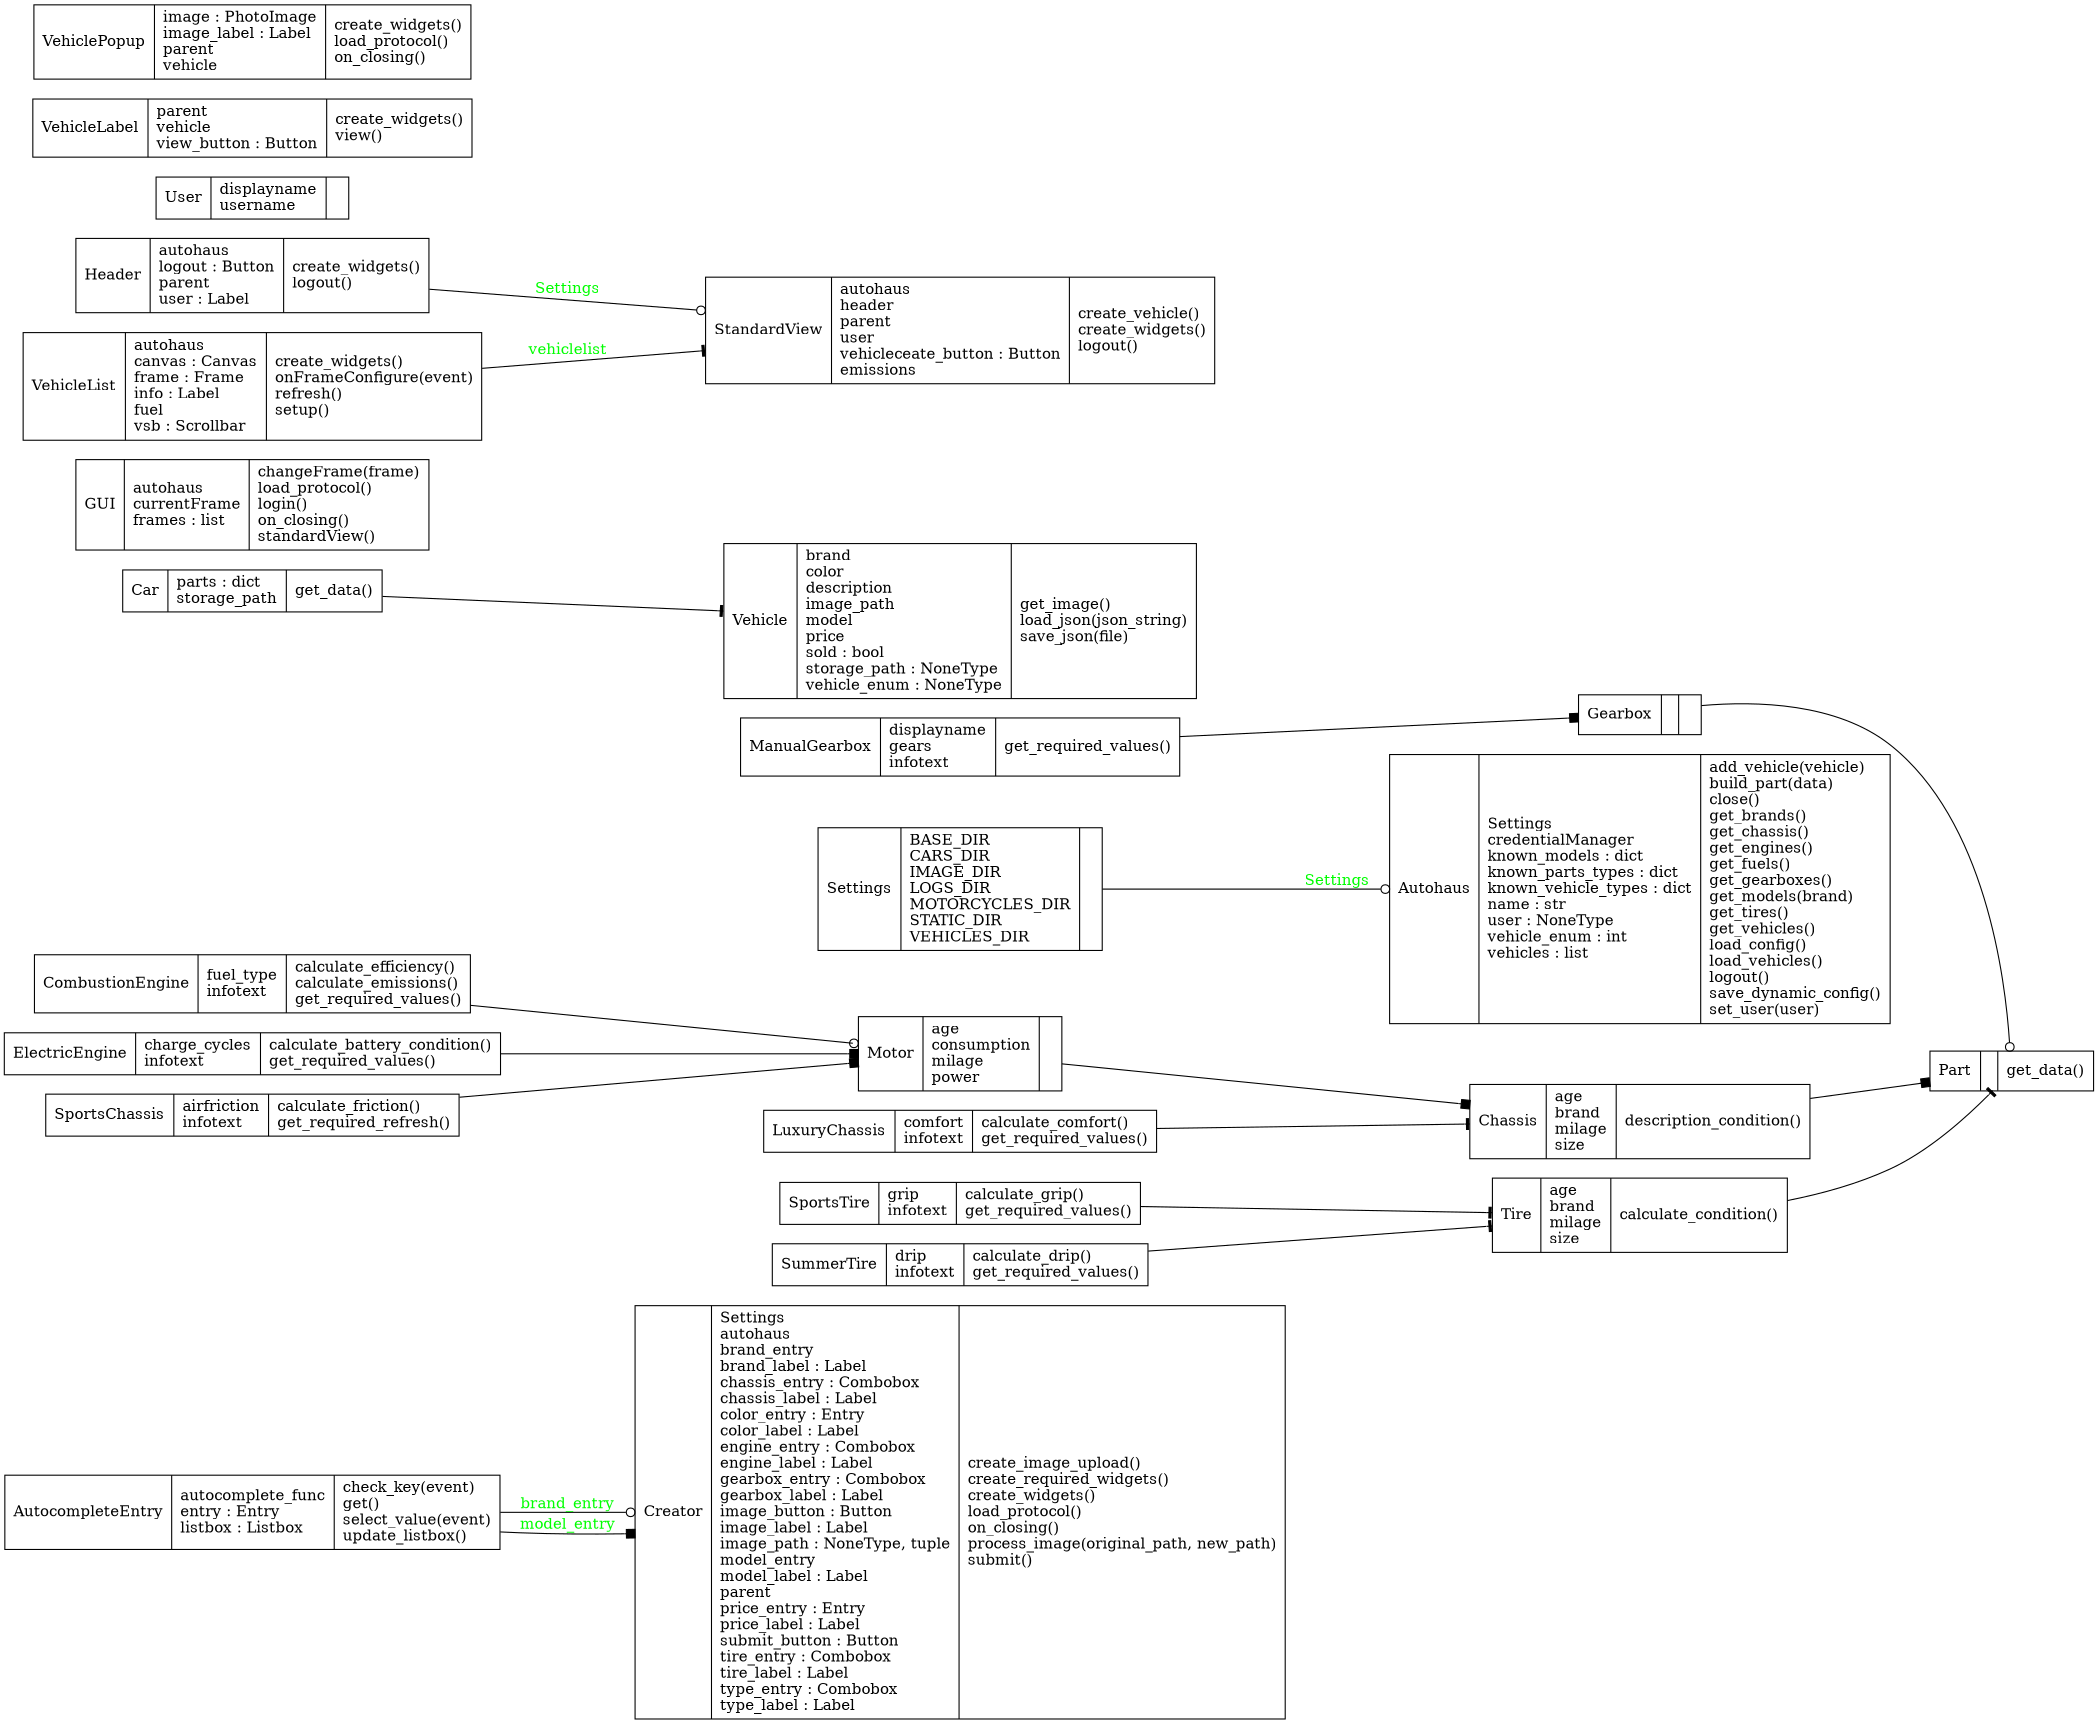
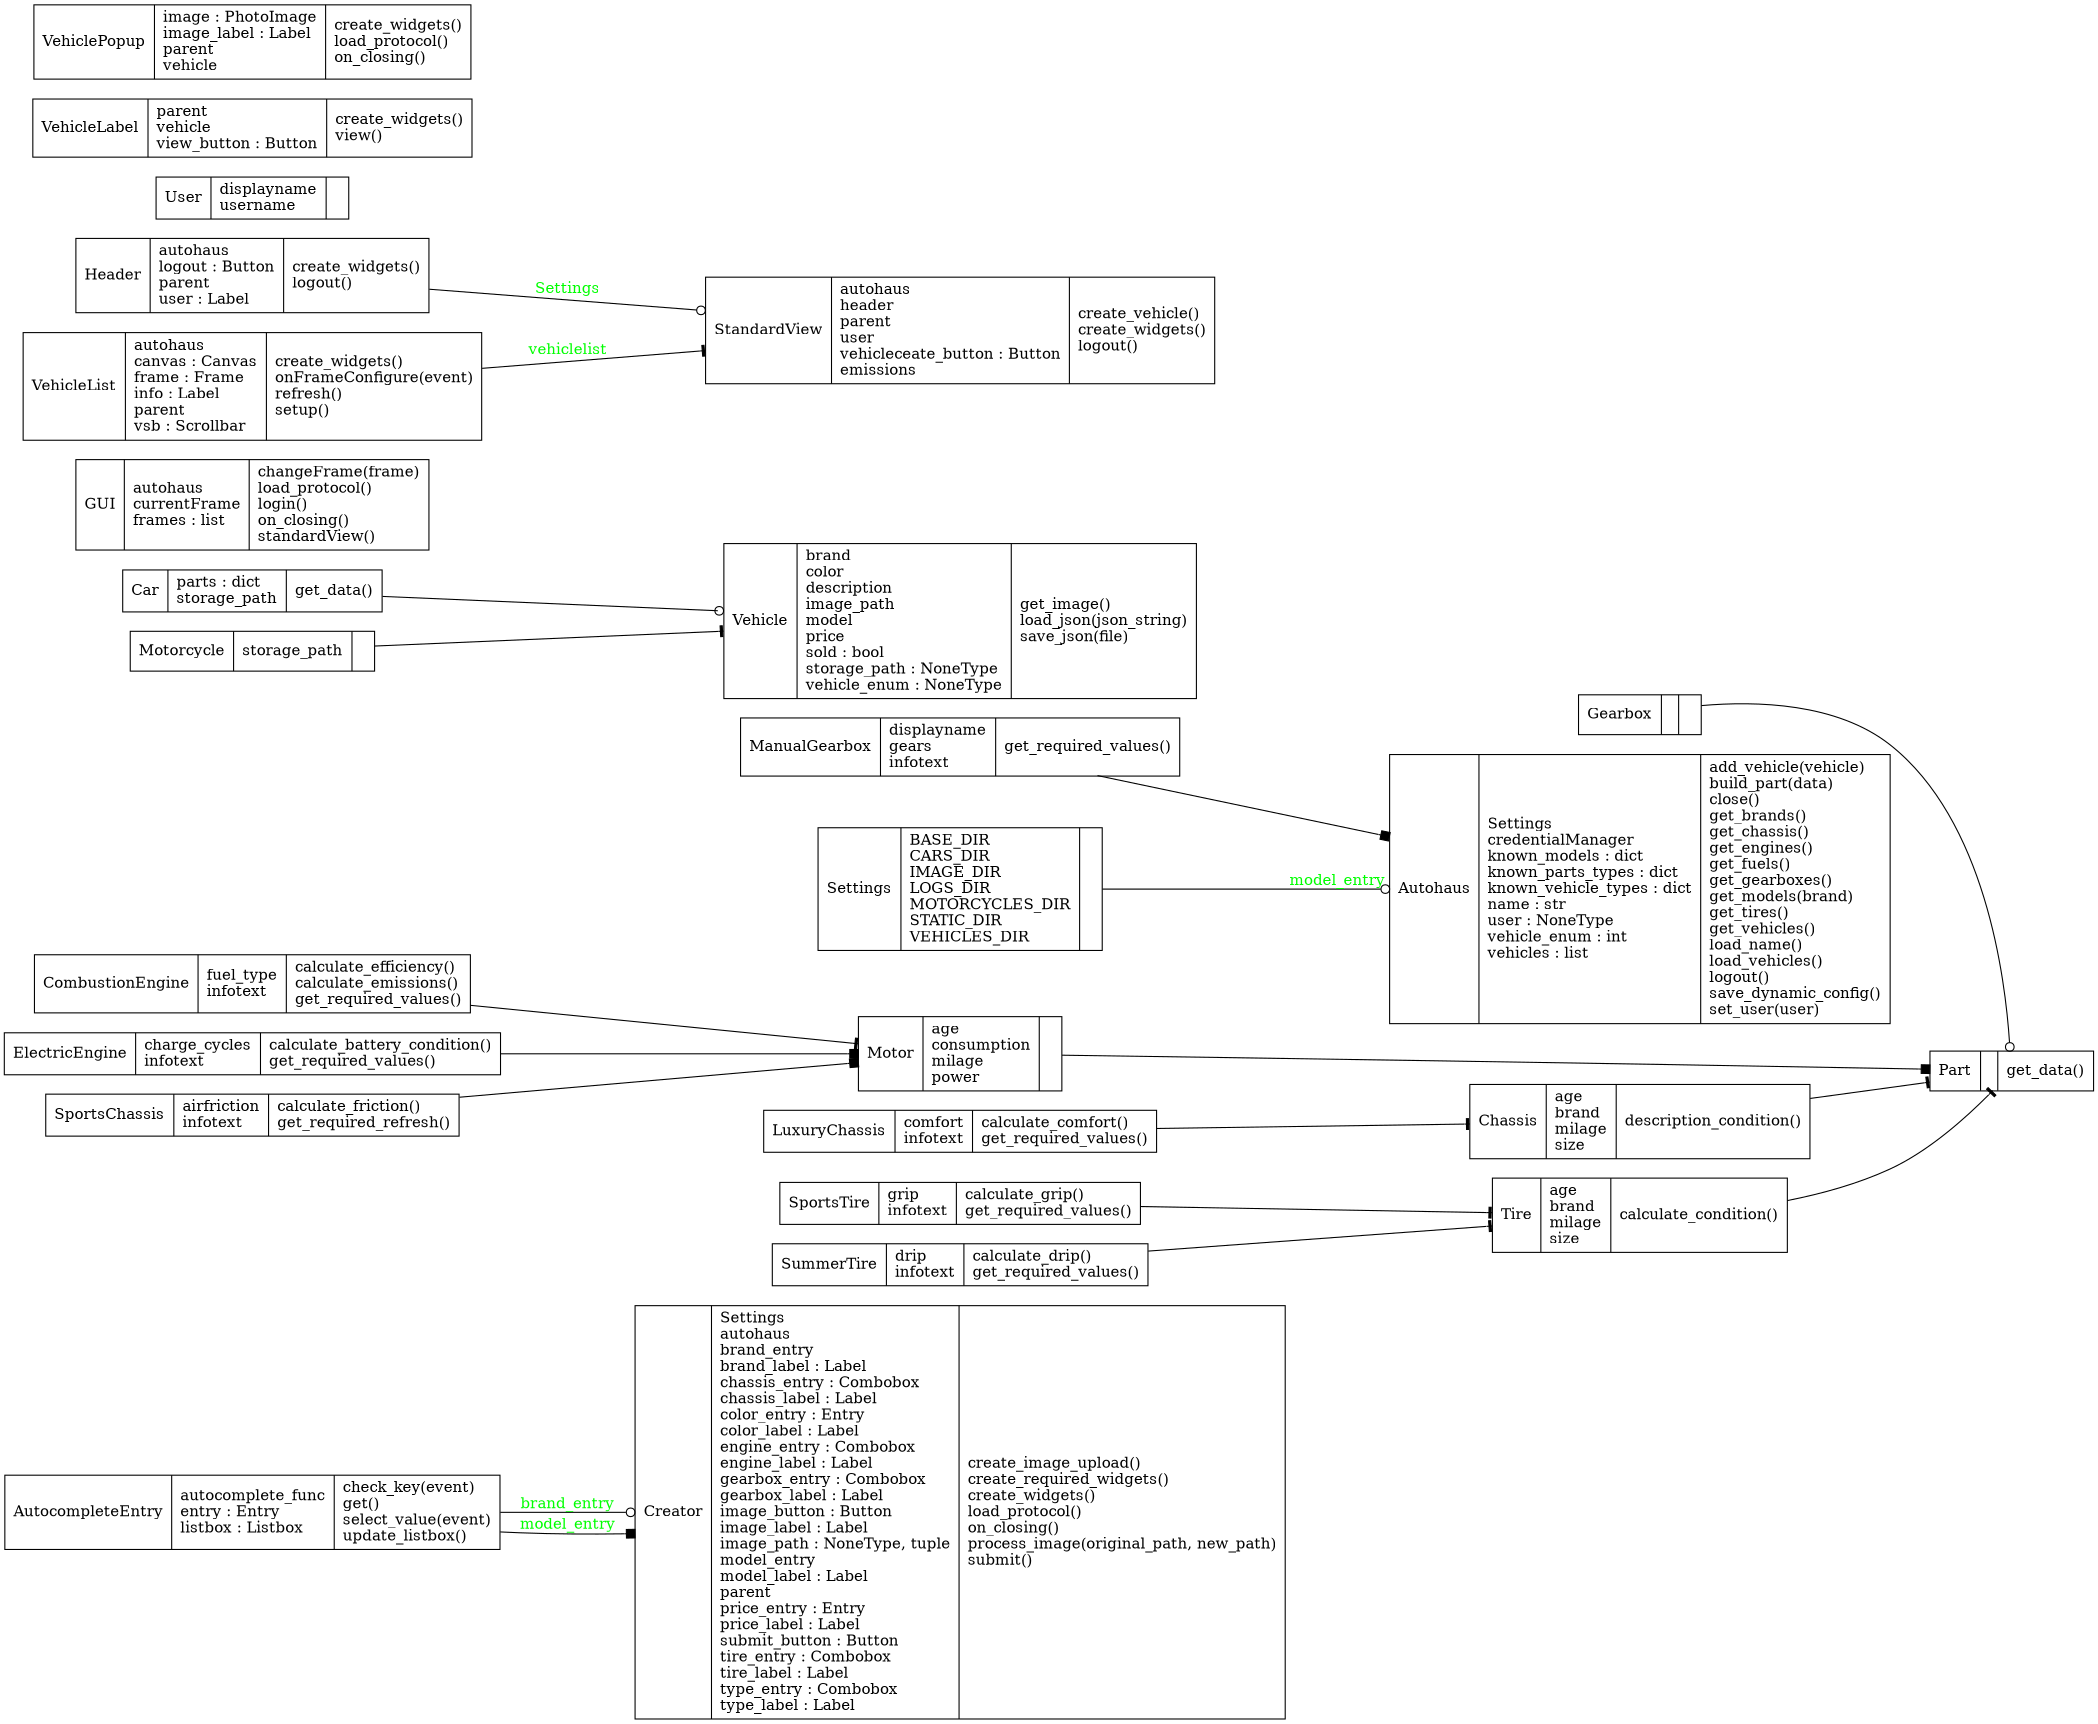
(149, 410) -> (160, 410)
(550, 604) -> (550, 604)
none -> (252, 651)
(1374, 727) -> (1238, 805)
(1337, 881) -> (1337, 881)
(1758, 945) -> (1756, 945)
(662, 1024) -> (662, 1024)
(1260, 1084) -> (1490, 1062)
(1867, 1091) -> (1867, 1091)
